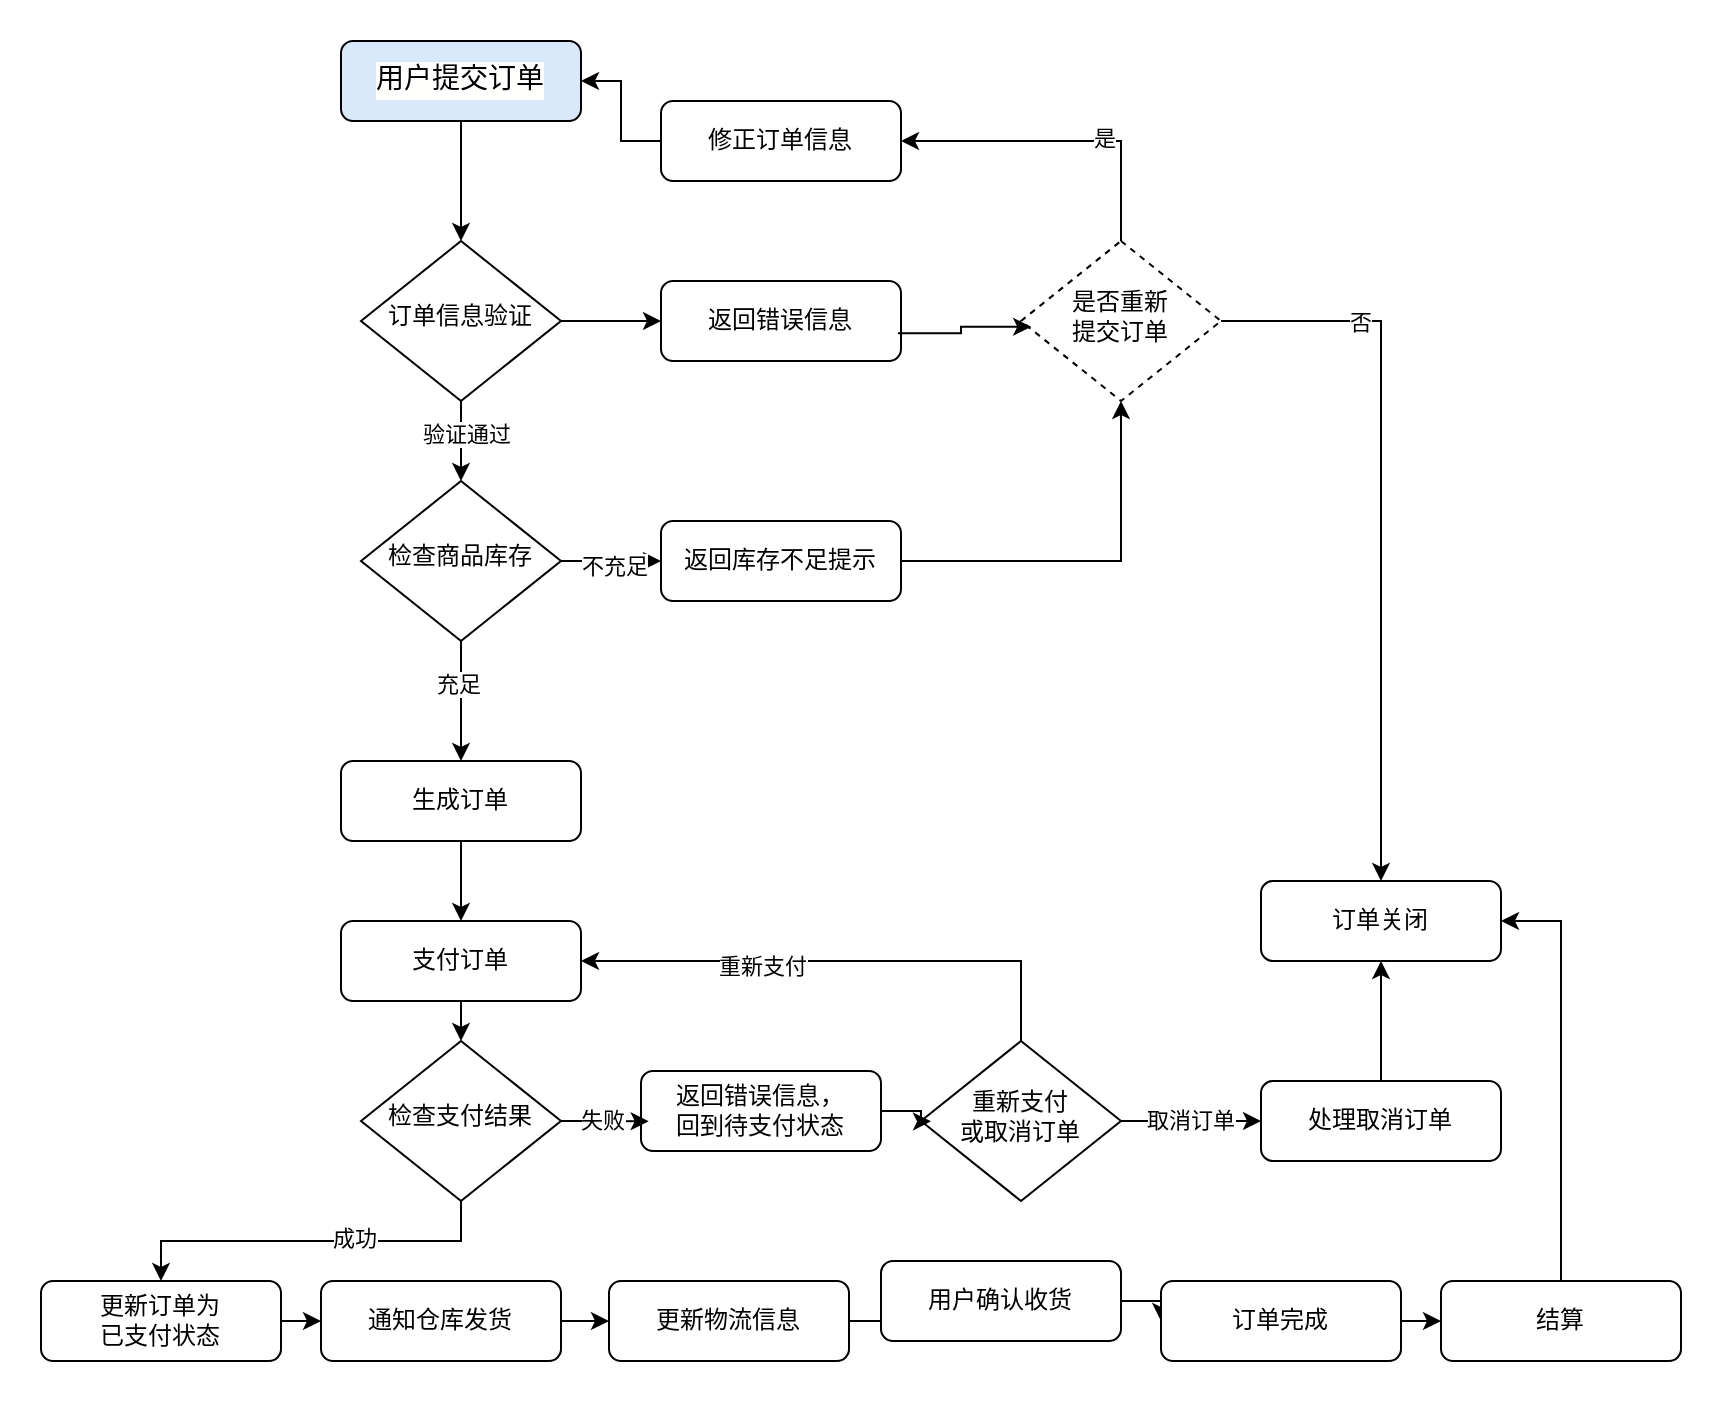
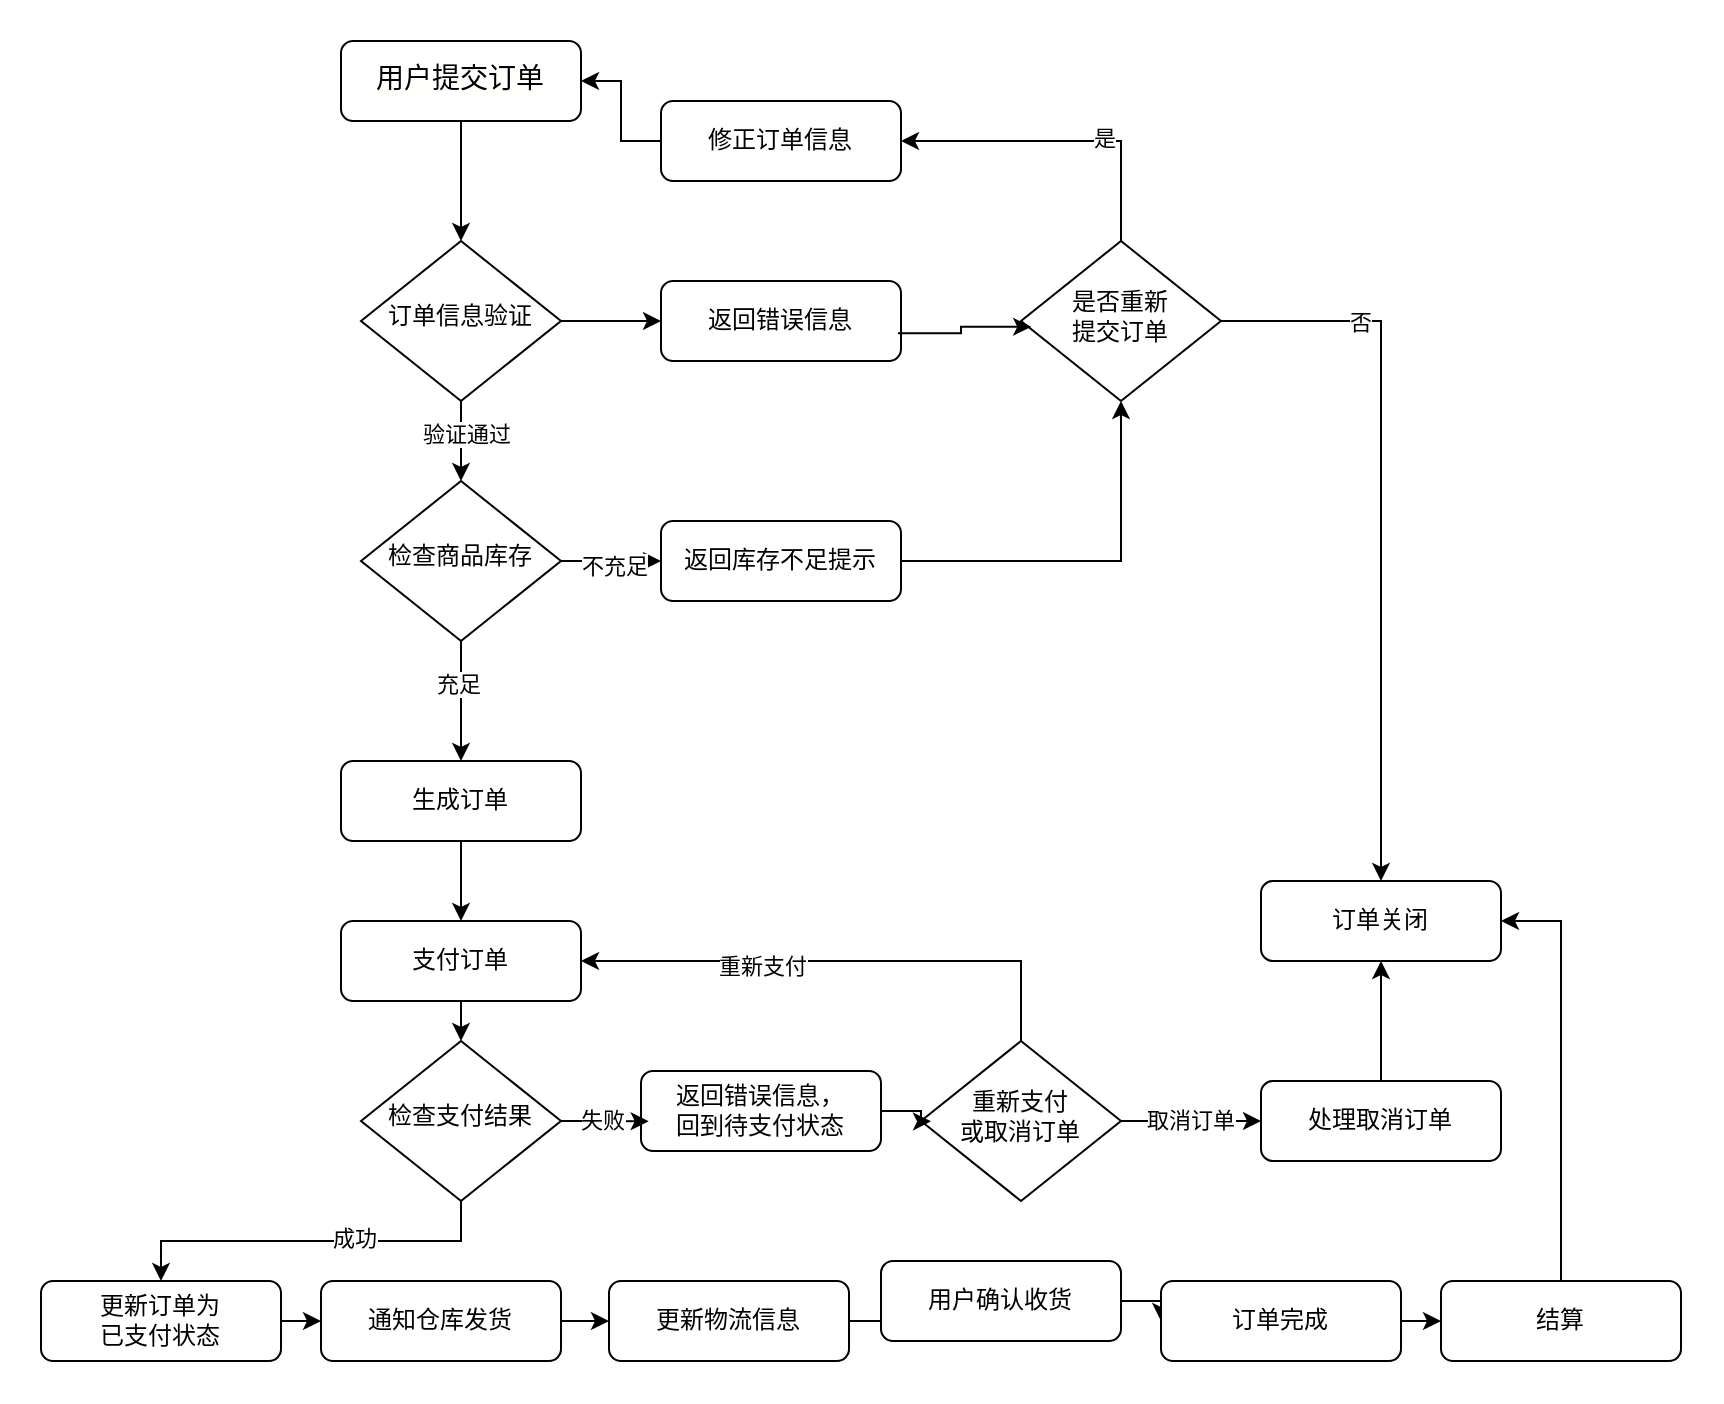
(461, 81) -> (461, 81)
(1121, 321) -> (1121, 321)
